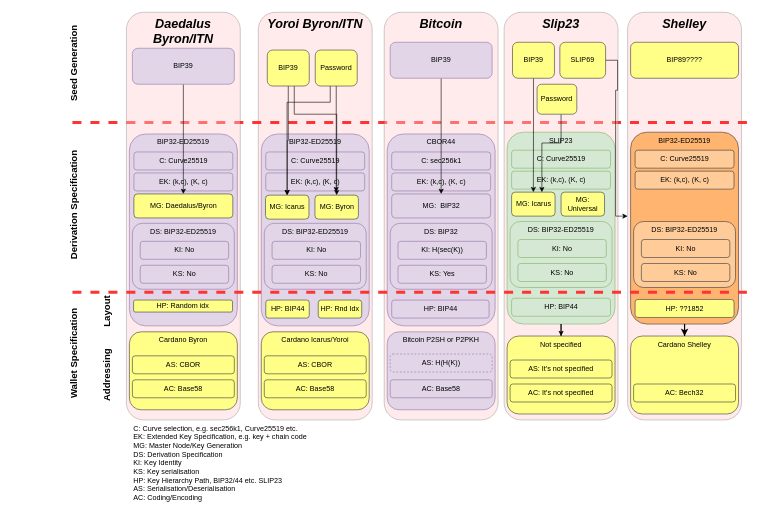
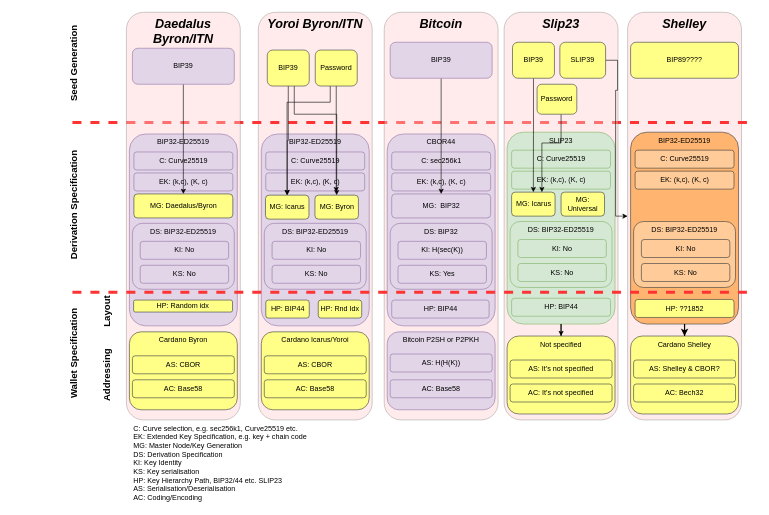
(583, 60) -> (583, 60)
(441, 363) -> (441, 363)
none -> (685, 369)
